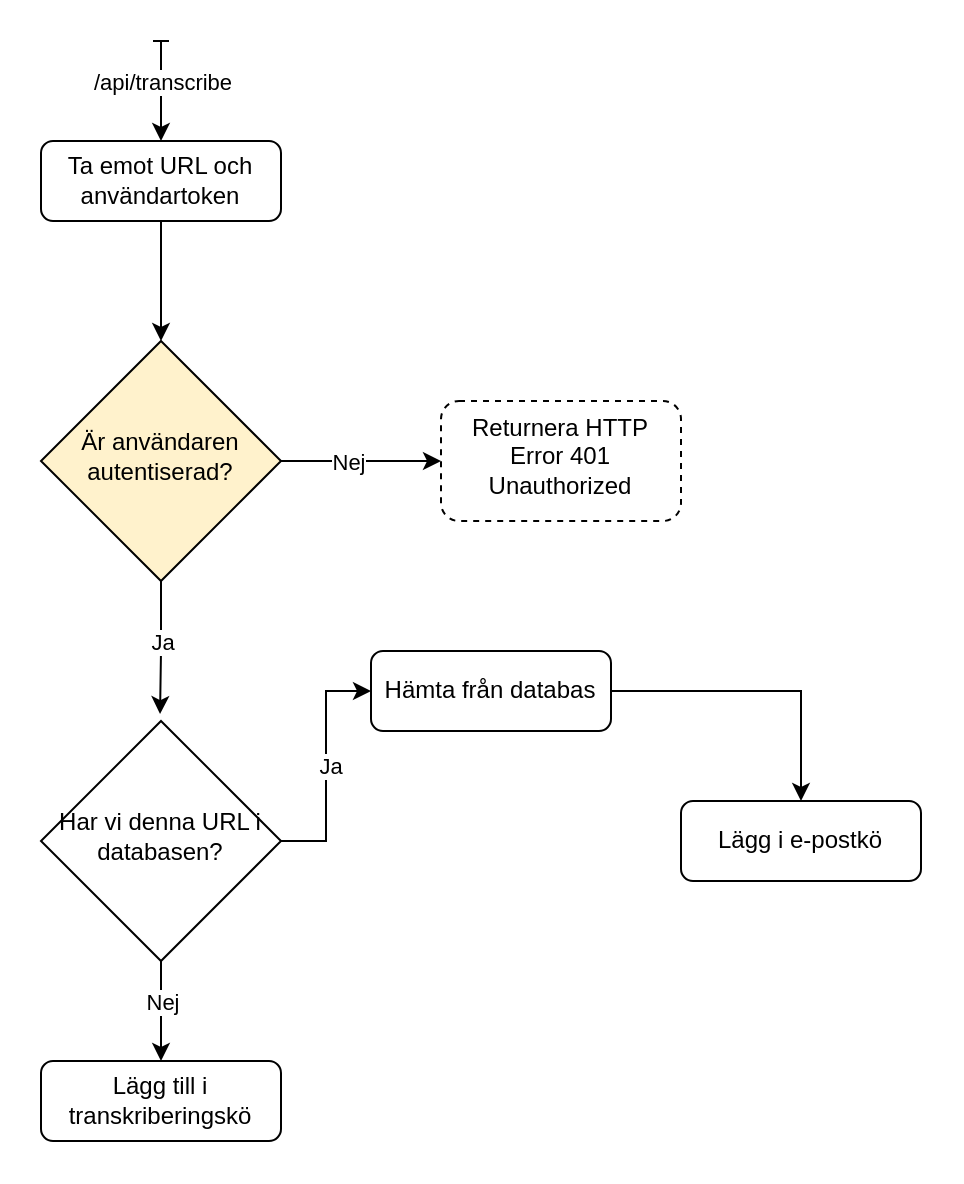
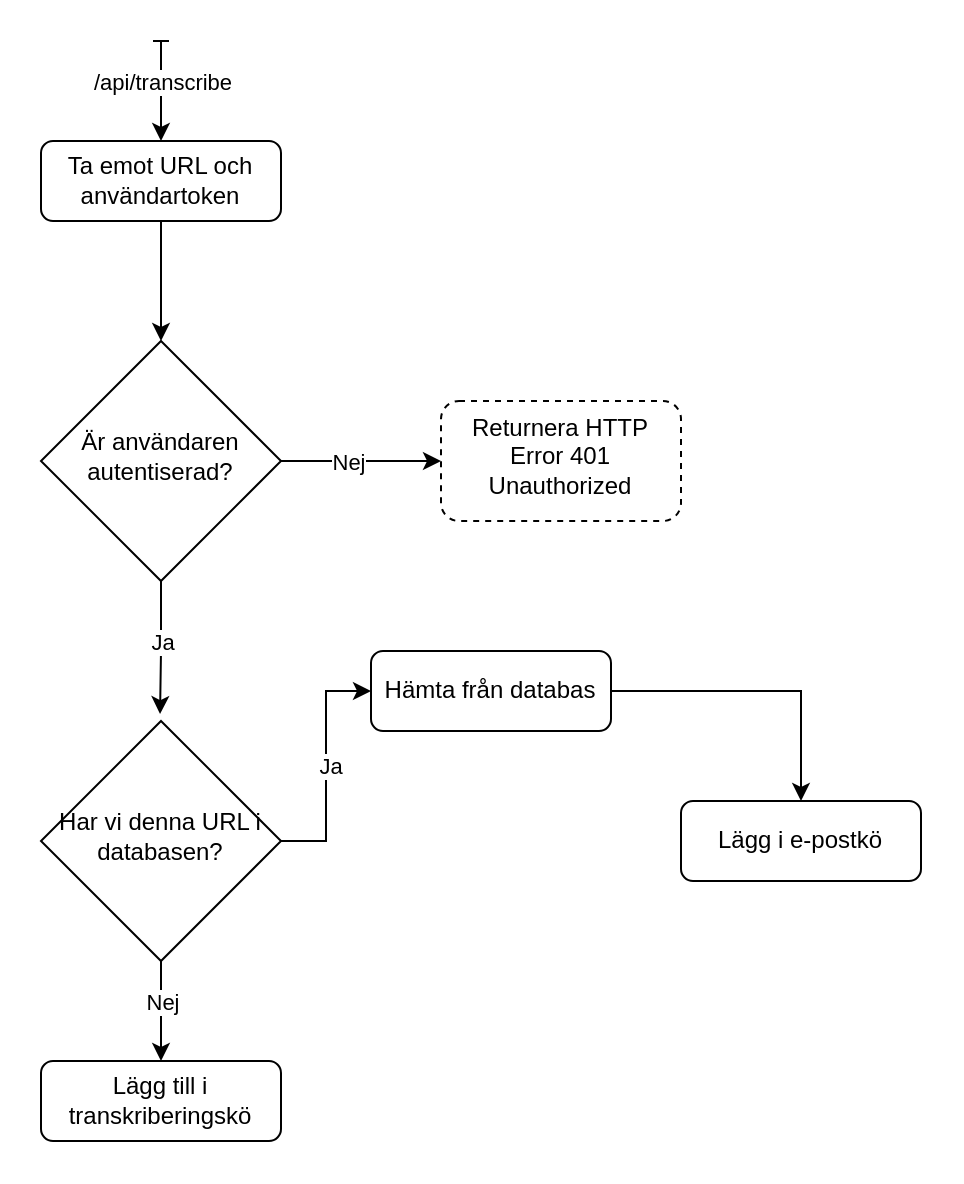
(161, 461) -> (161, 461)
